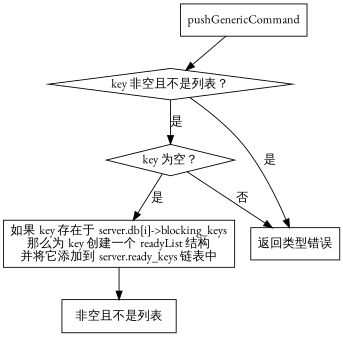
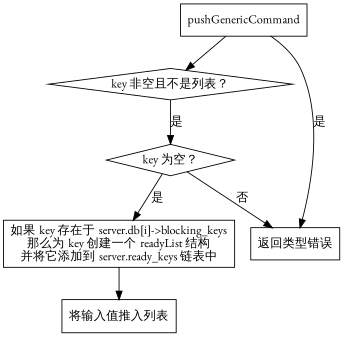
(248, 151) -> (313, 121)
(119, 316) -> (119, 316)
